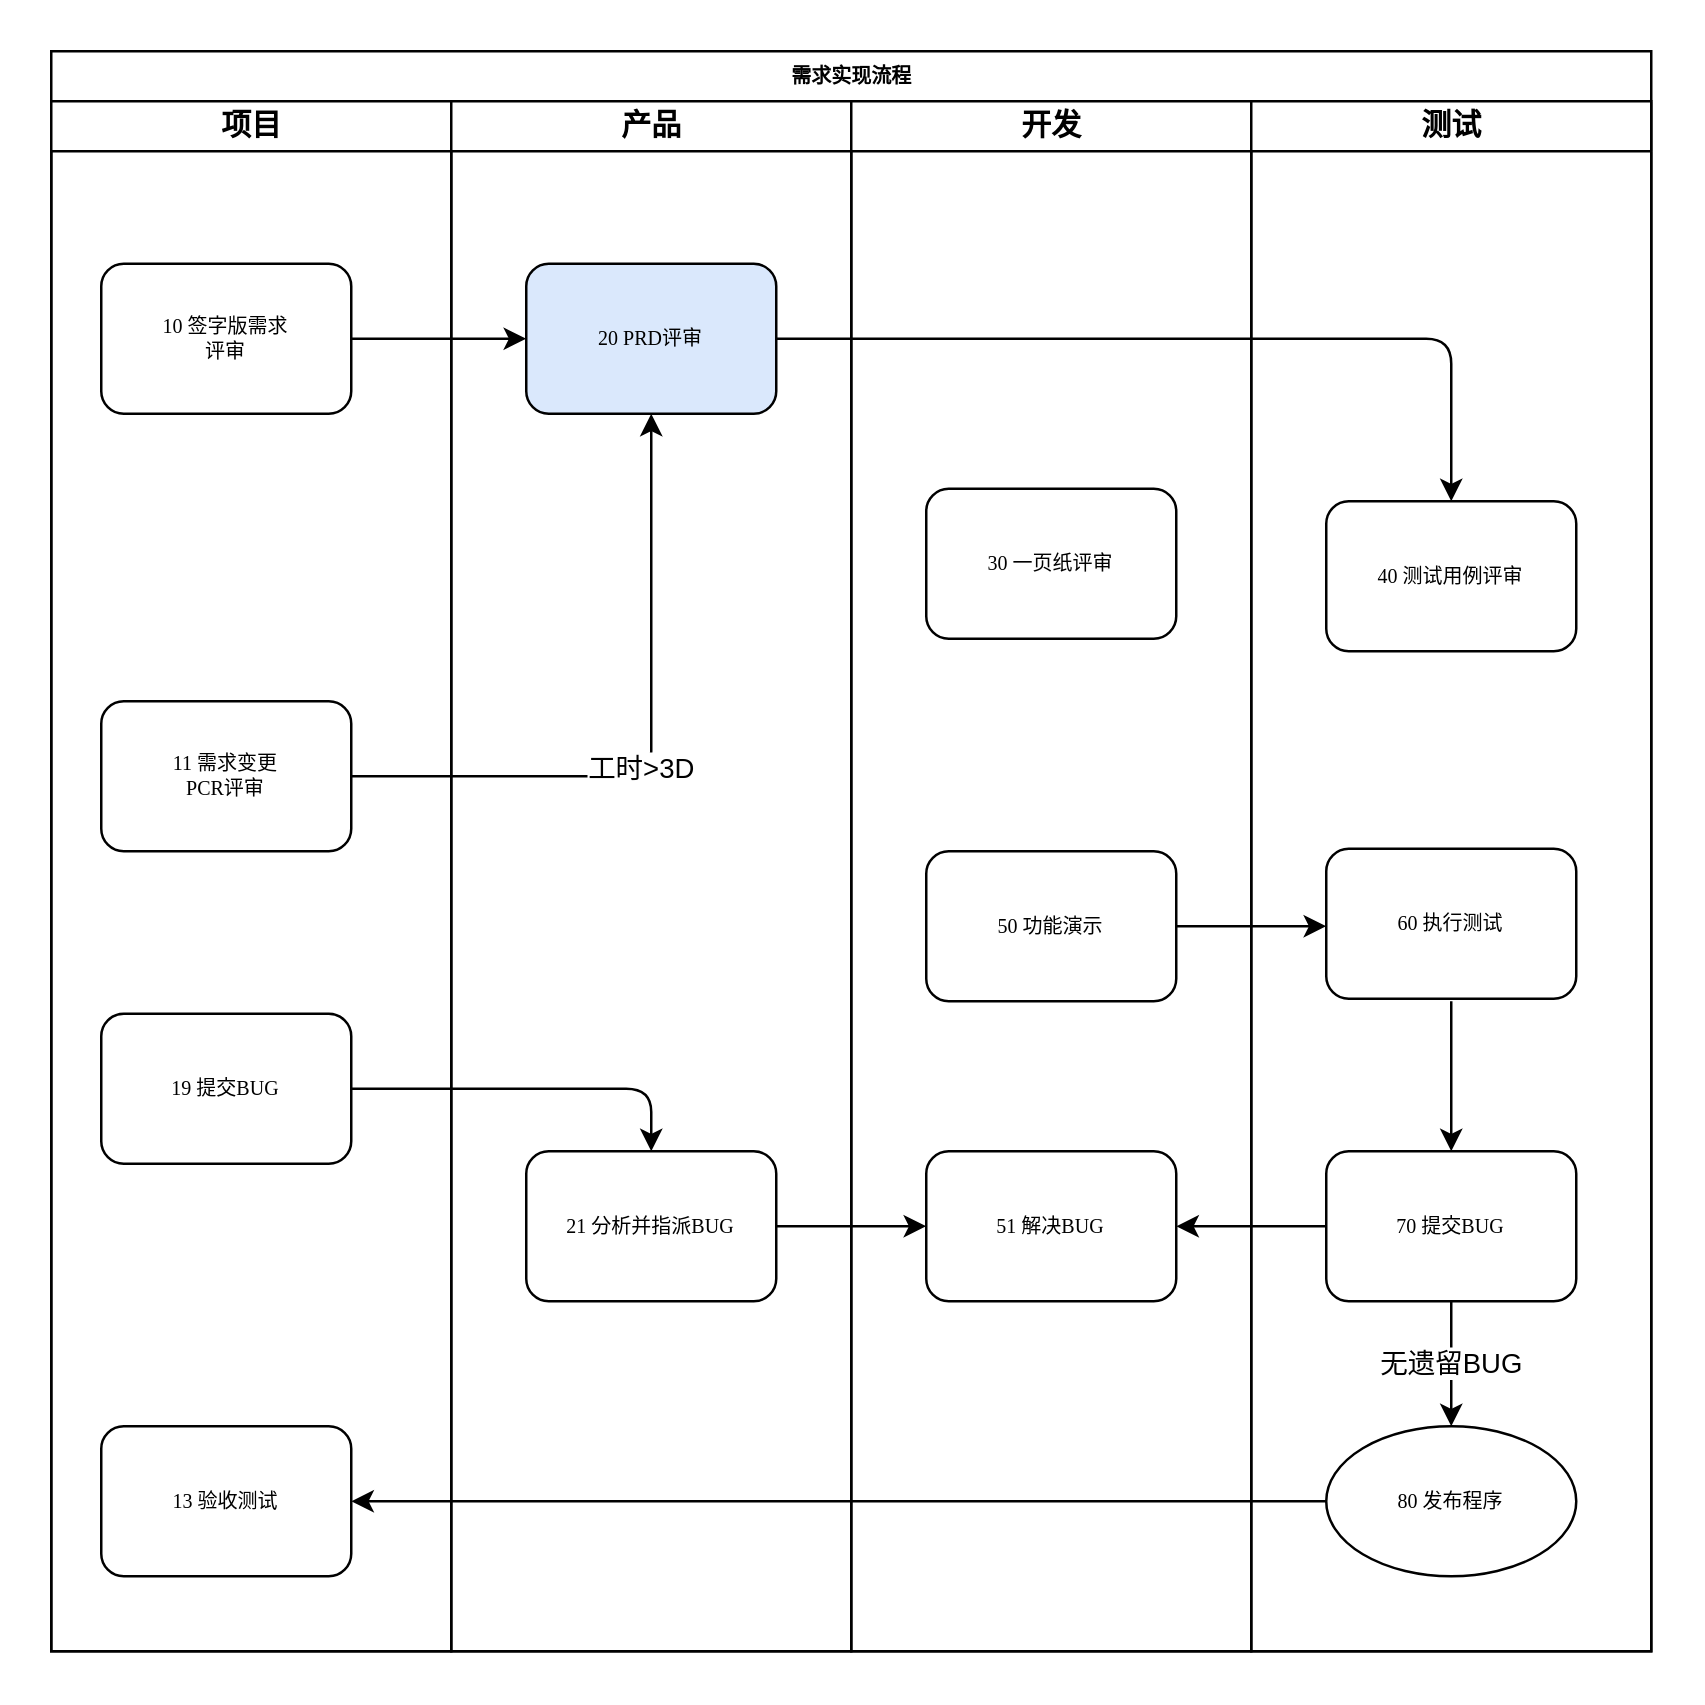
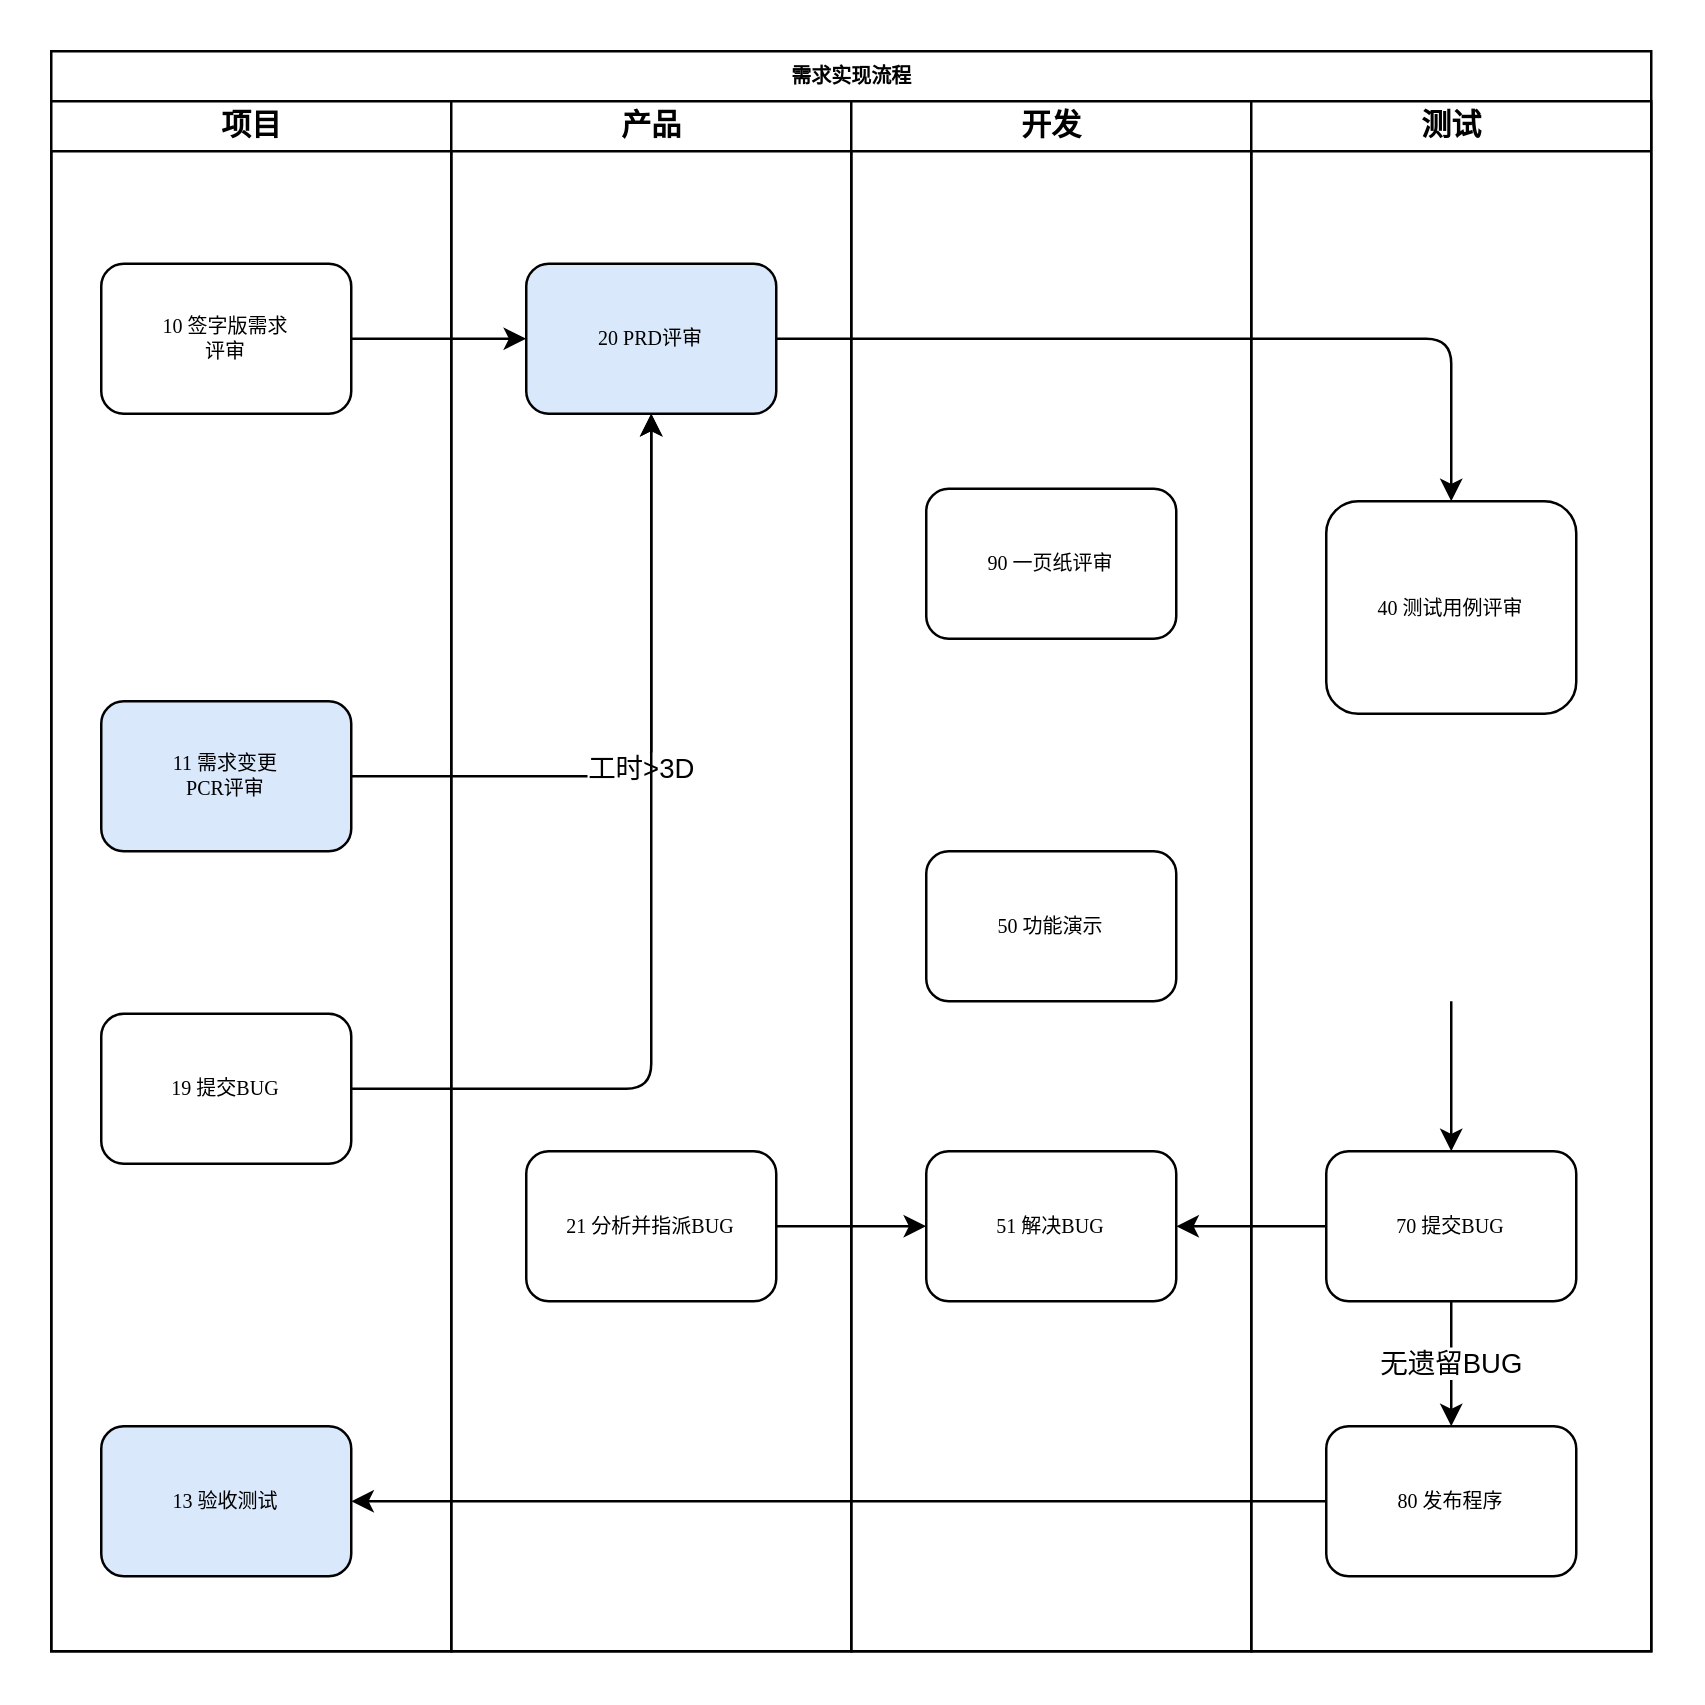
(1051, 564) -> (1051, 564)
(1451, 576) -> (1451, 608)
(226, 776) -> (226, 776)
(1451, 924) -> none
(1211, 926) -> none
(651, 1107) -> (651, 931)
(226, 1501) -> (226, 1501)
(1451, 1501) -> (1451, 1501)
